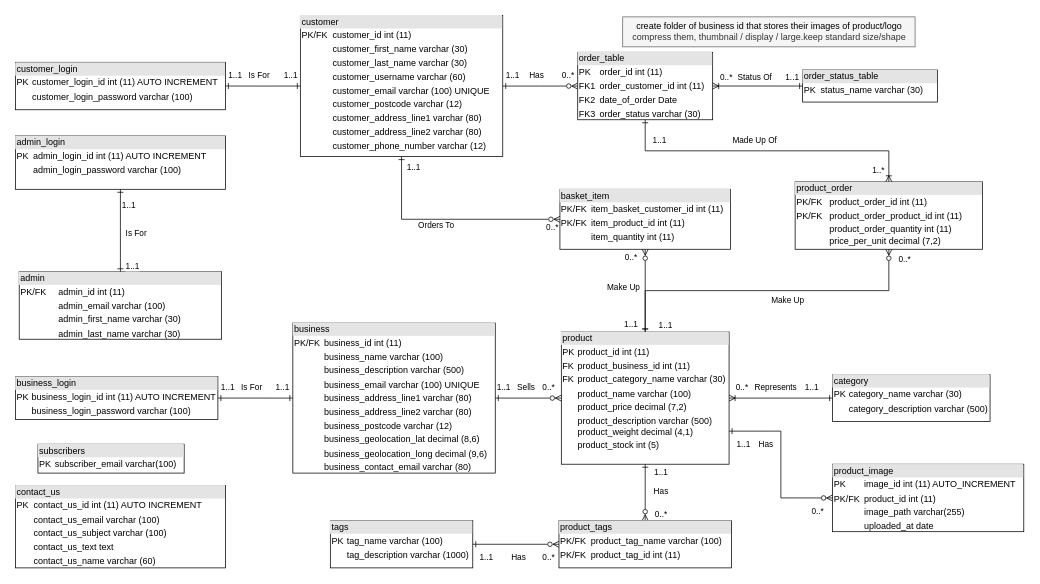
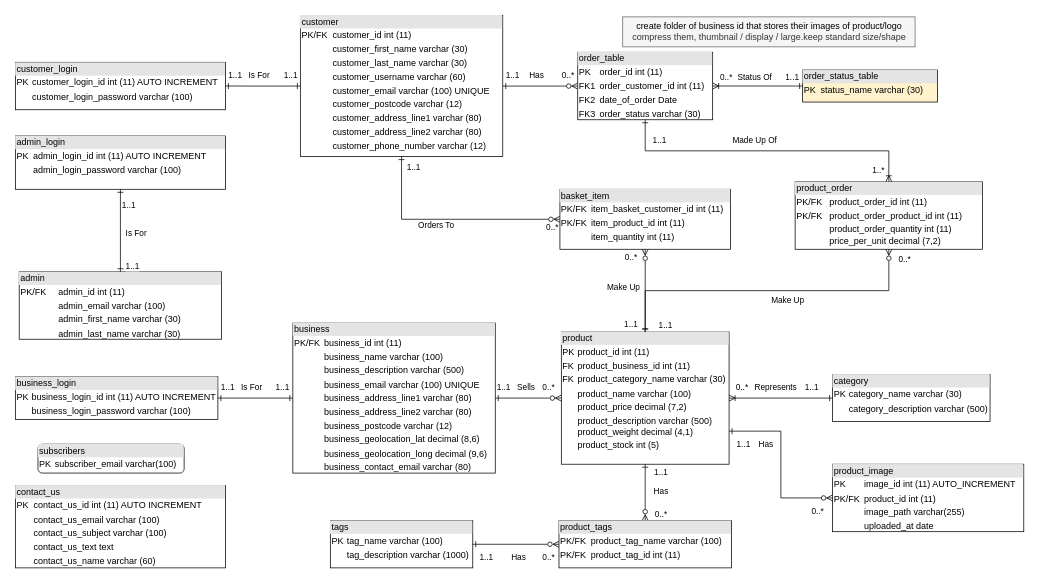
(870, 86) -> (870, 86)
(111, 459) -> (111, 459)
